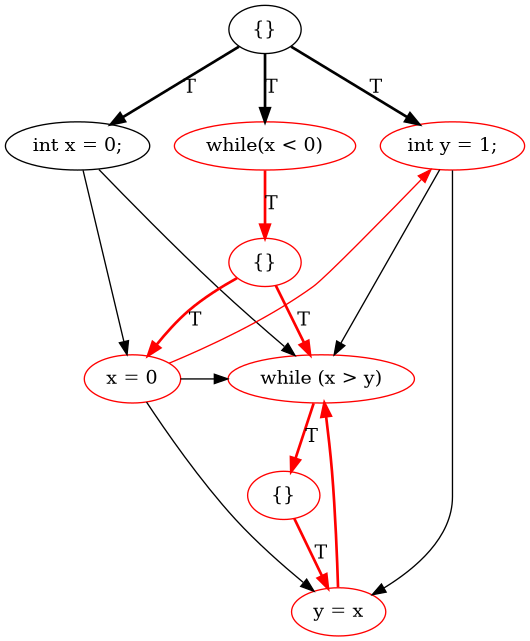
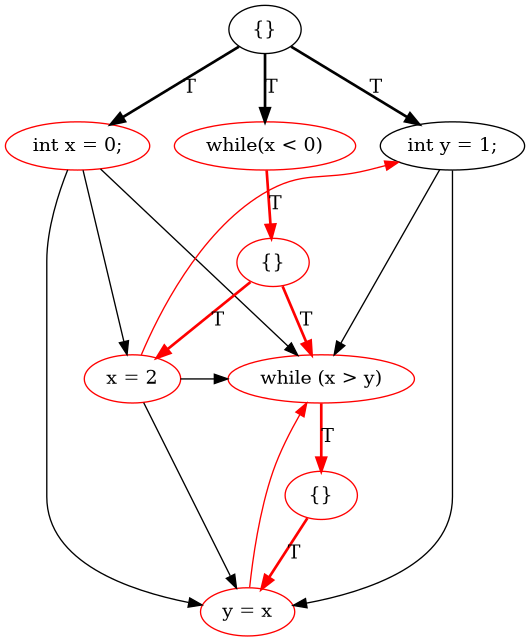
(78, 146) -> (78, 146)
(452, 146) -> (452, 146)
(132, 379) -> (132, 379)
none -> (47, 427)
(334, 502) -> (265, 498)
